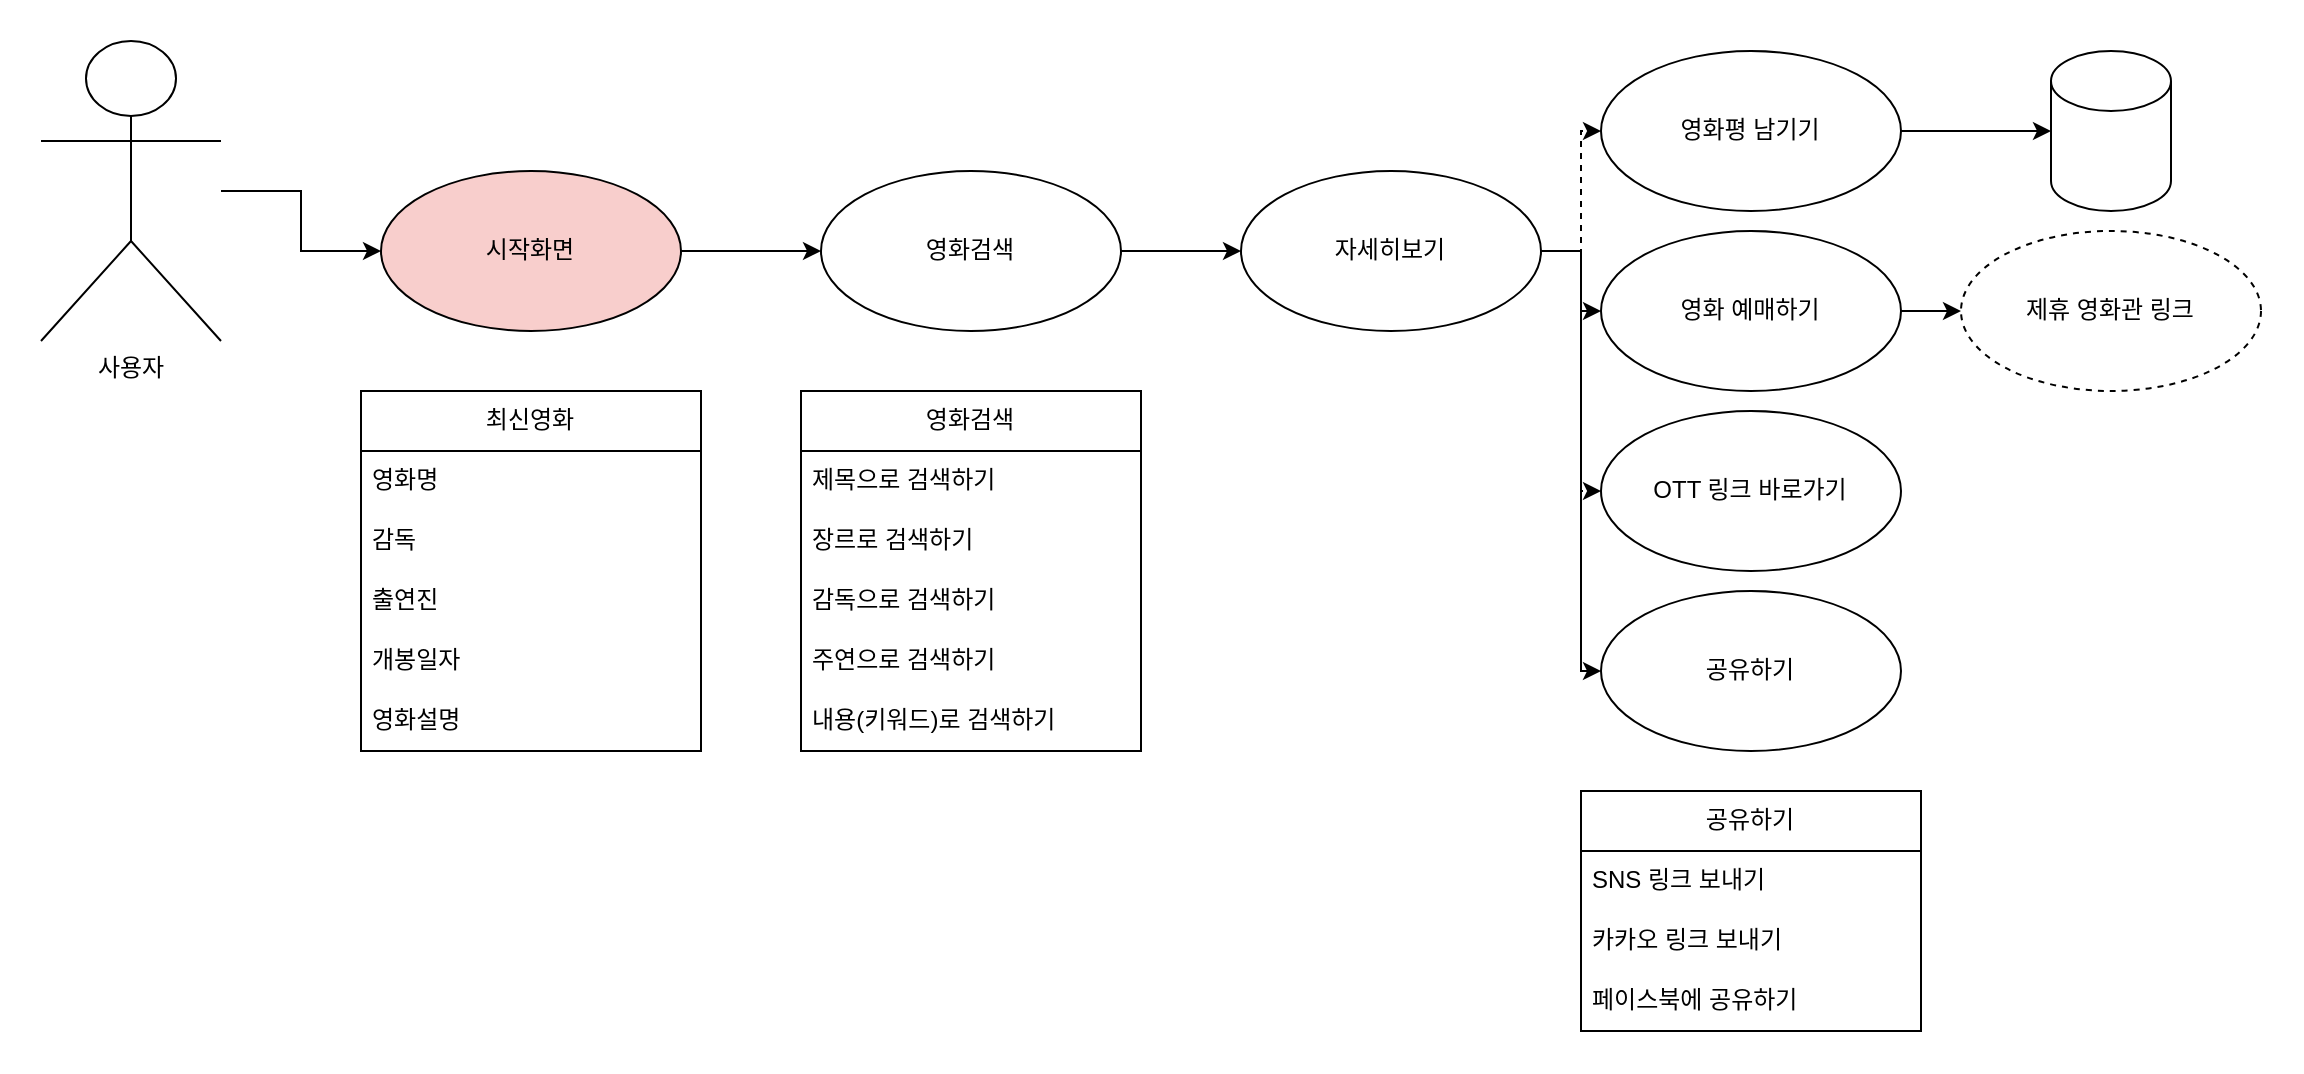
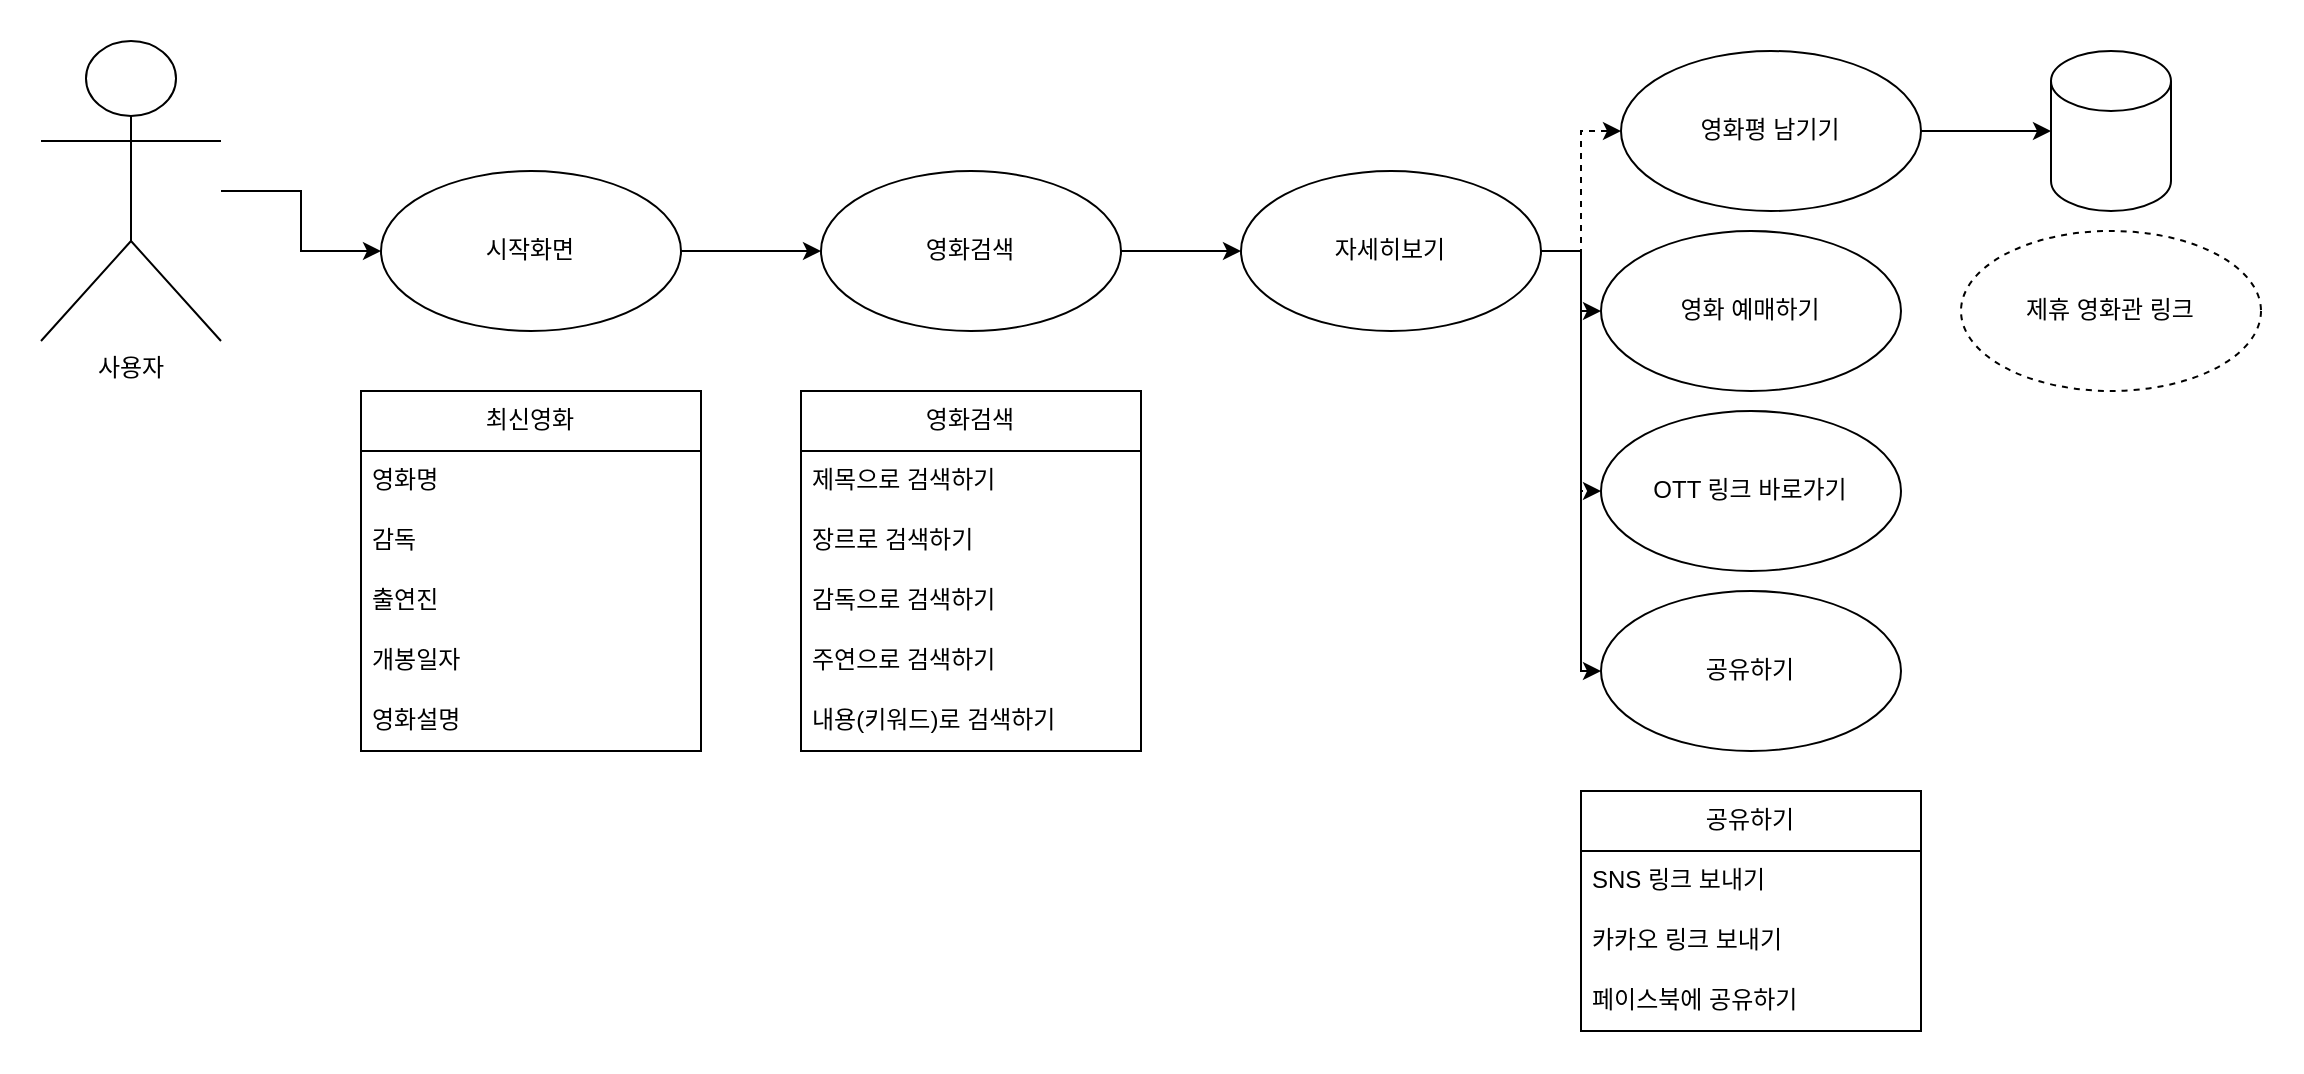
(1751, 131) -> (1771, 131)
(531, 251) -> (531, 251)
(1938, 311) -> none
